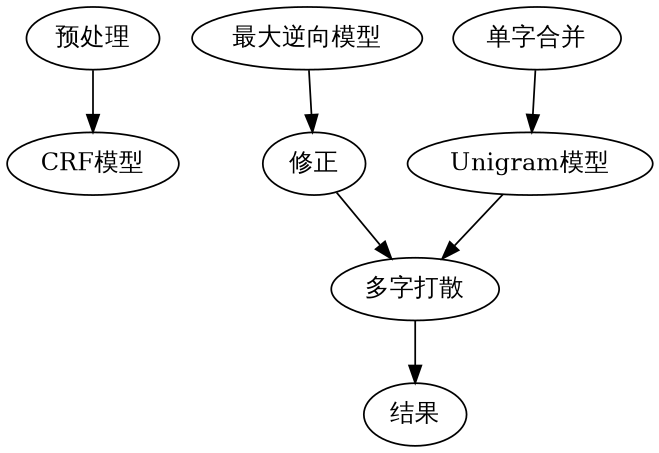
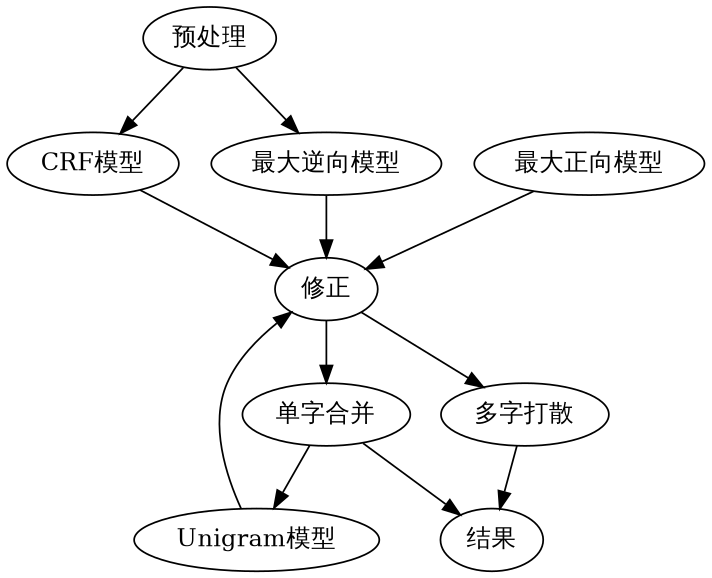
none -> (261, 94)
none -> (589, 164)
(479, 220) -> (221, 408)
none -> (207, 225)
none -> (326, 343)
none -> (404, 474)
